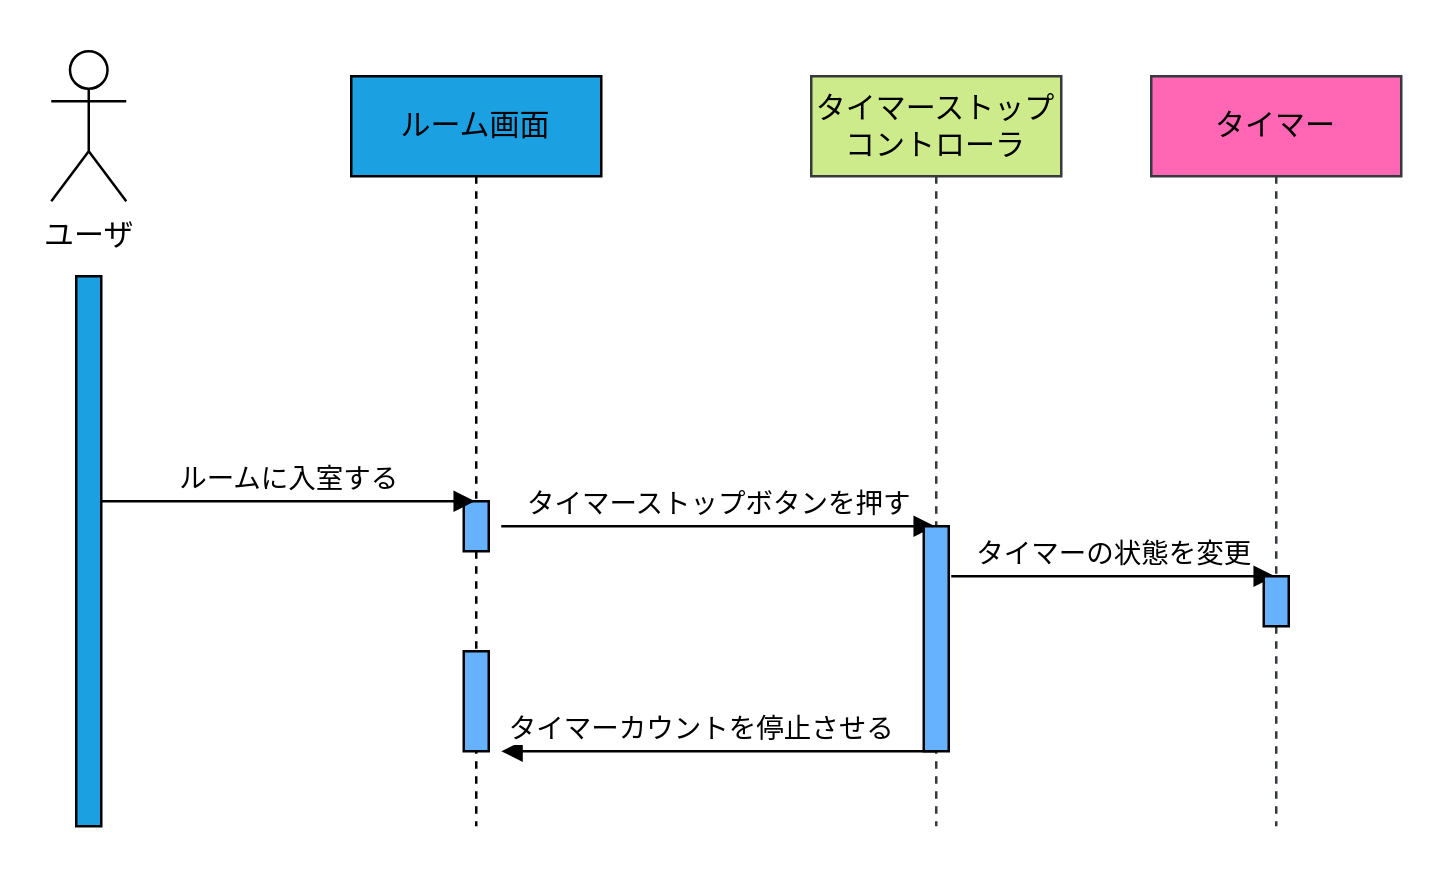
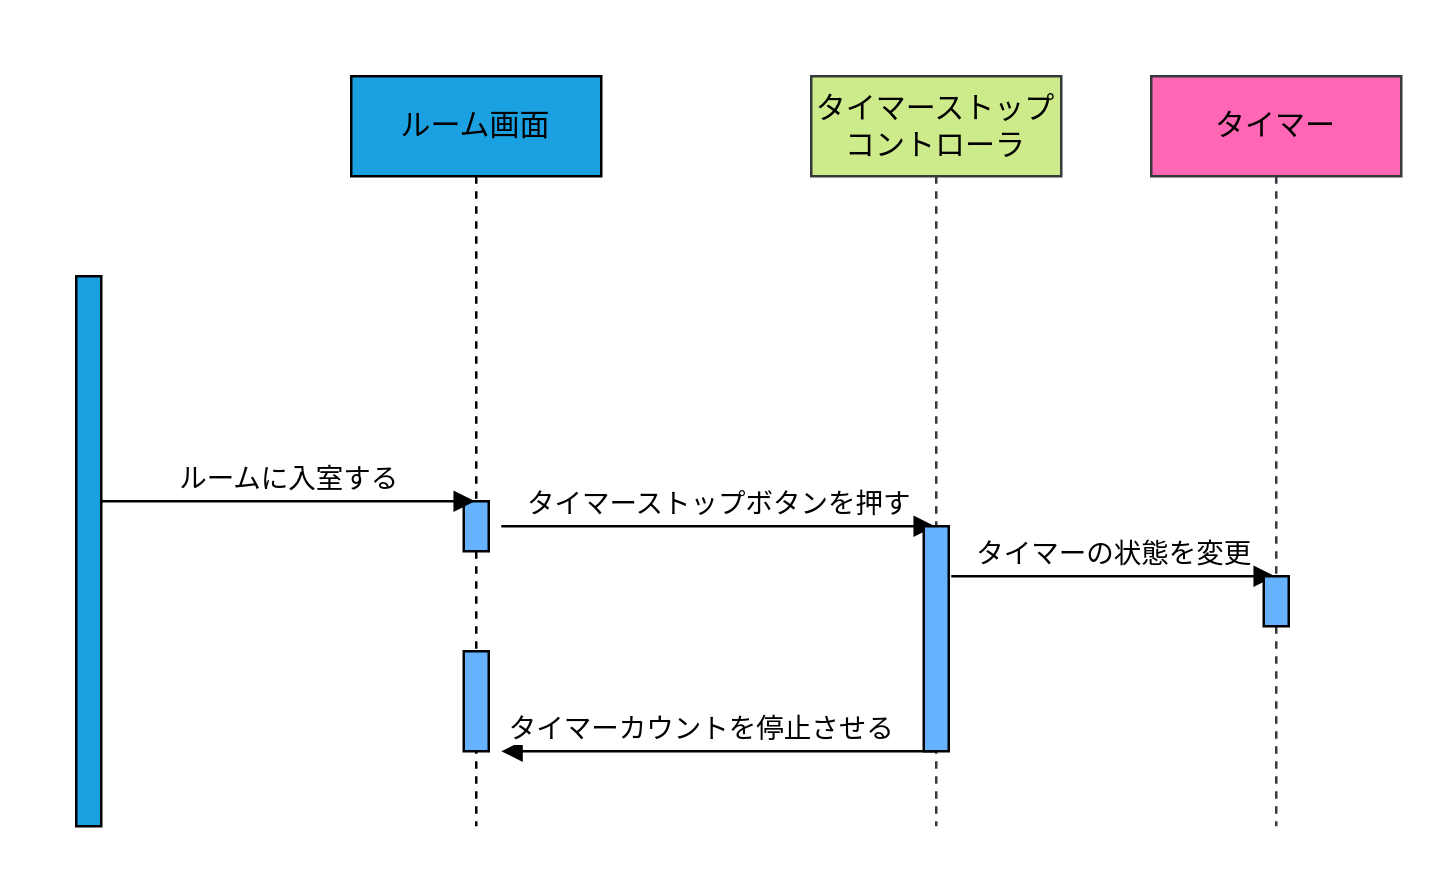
(89, 126) -> none
